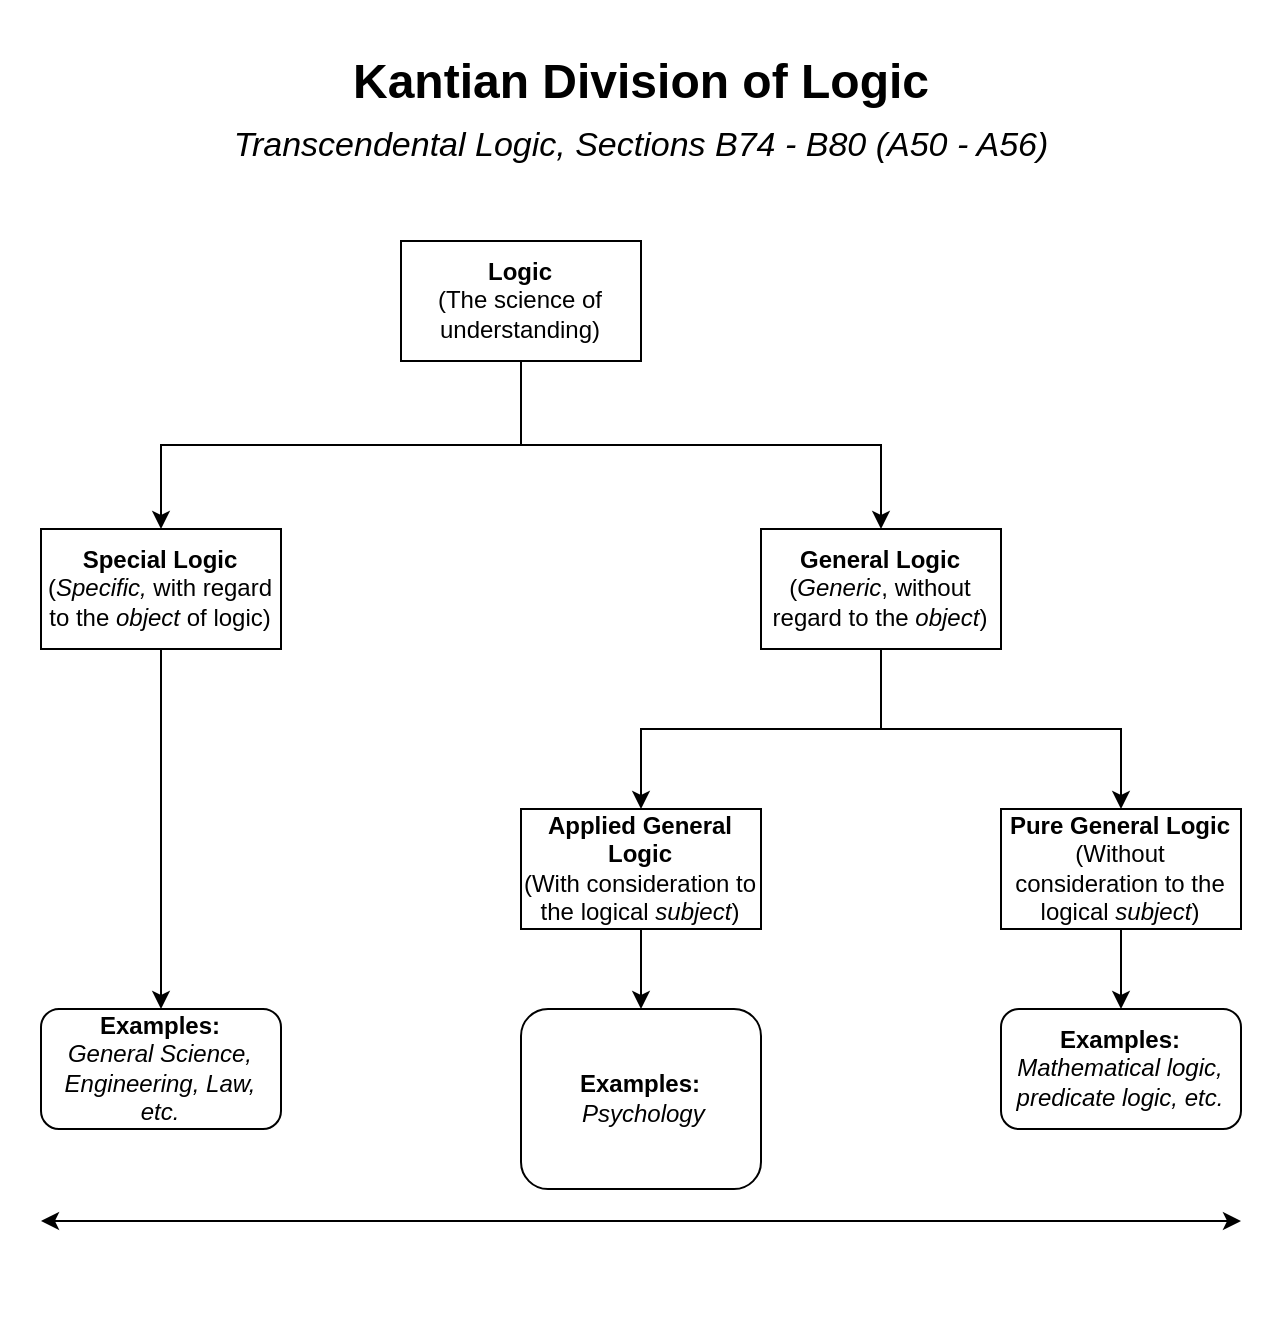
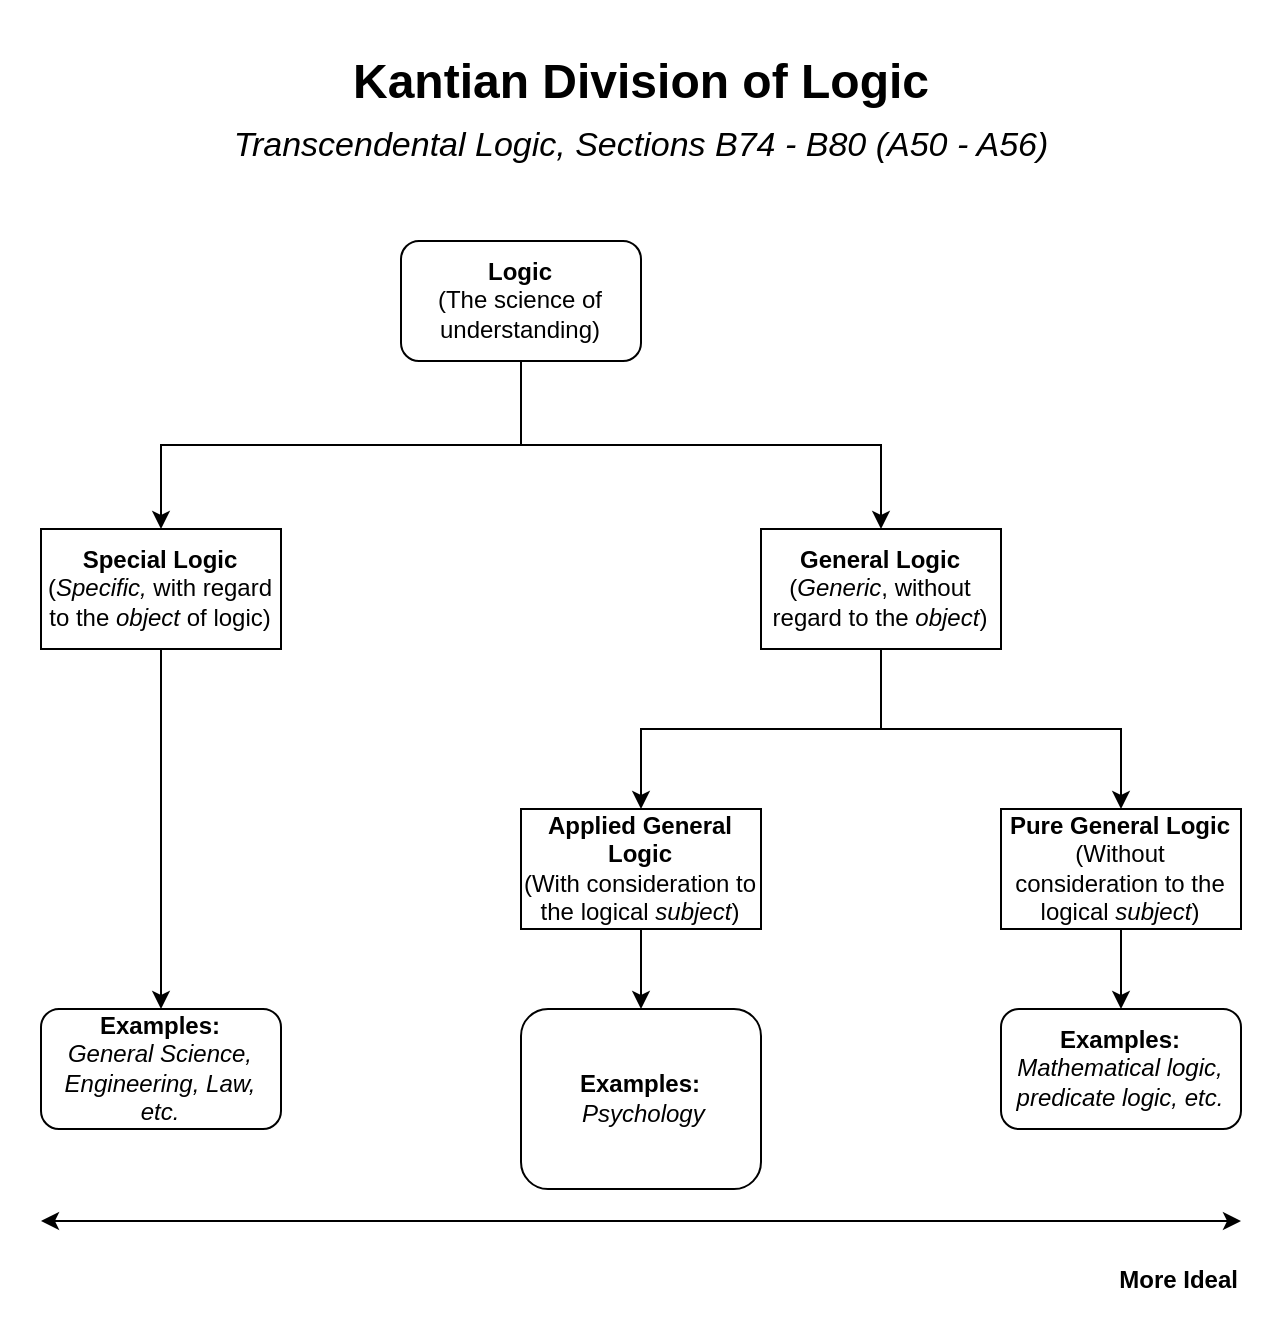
(521, 301) -> (521, 301)
none -> (1171, 1281)
